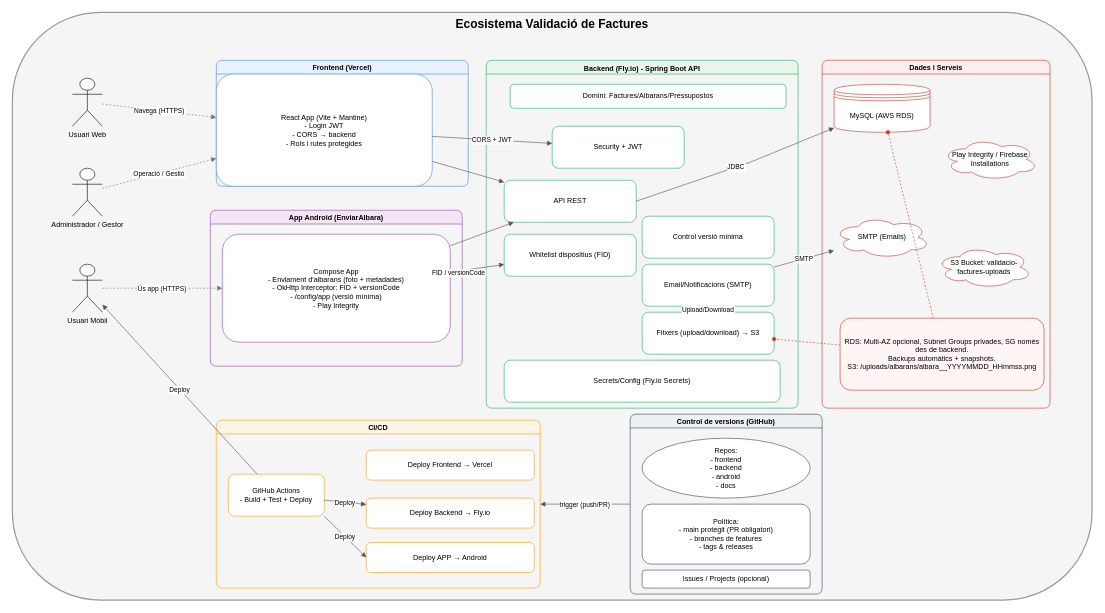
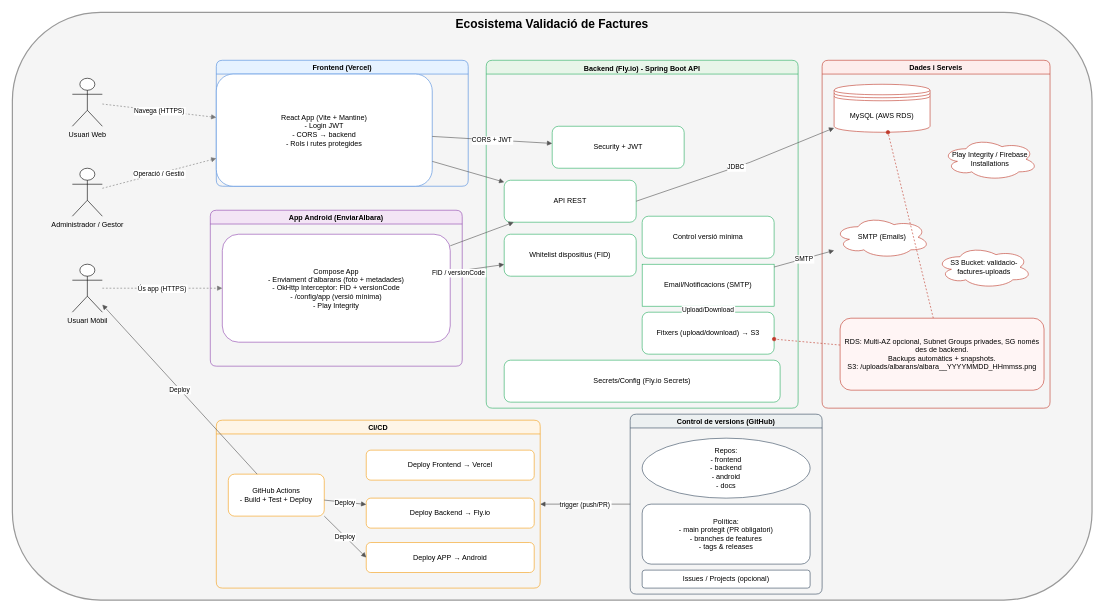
(648, 96) -> none
(708, 285) -> (708, 285)
